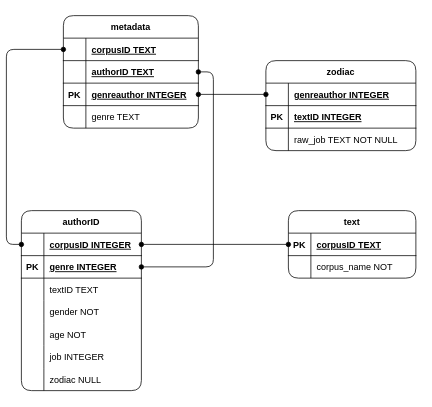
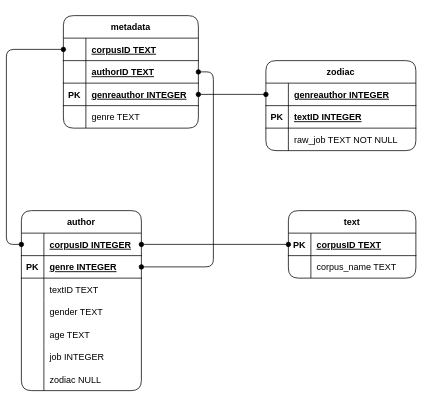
(81, 222) -> (81, 222)
(353, 267) -> (356, 267)
(74, 312) -> (76, 312)
(66, 335) -> (68, 335)
